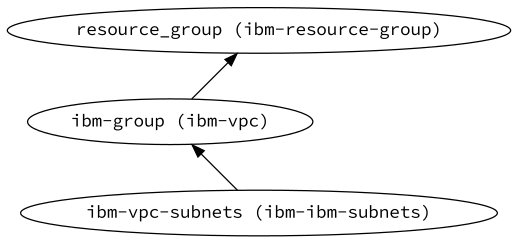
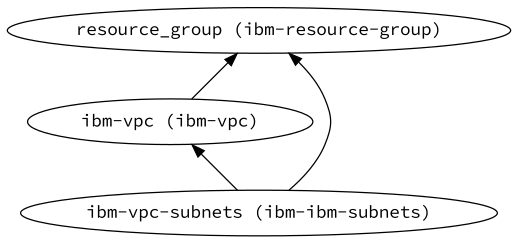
(170, 122) -> (170, 122)
none -> (330, 128)
